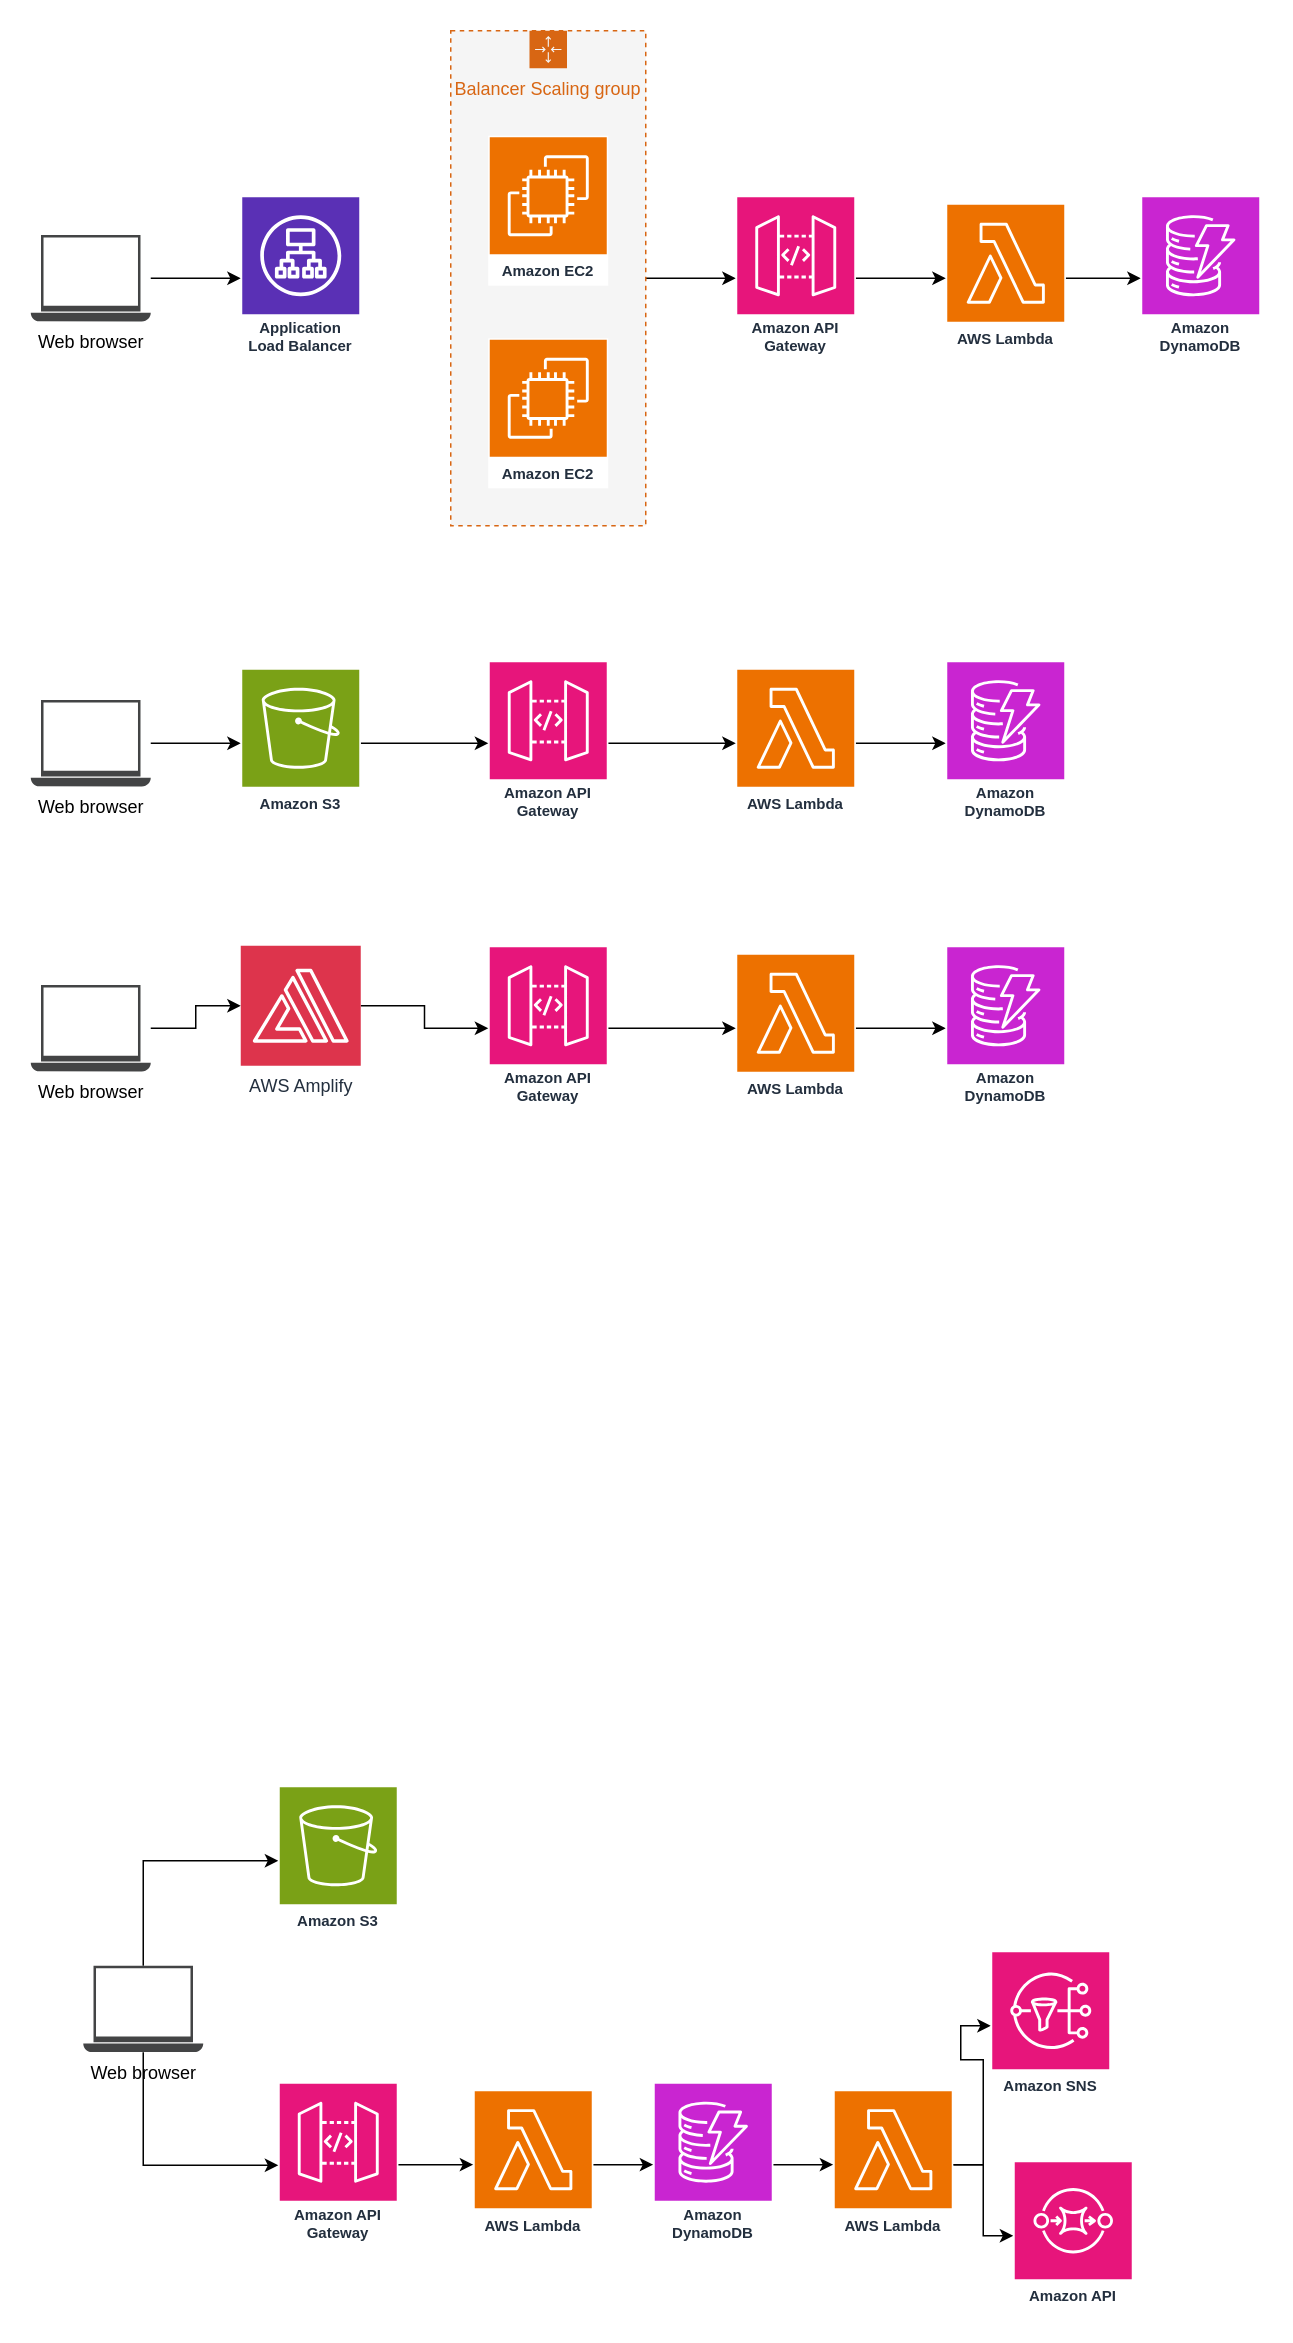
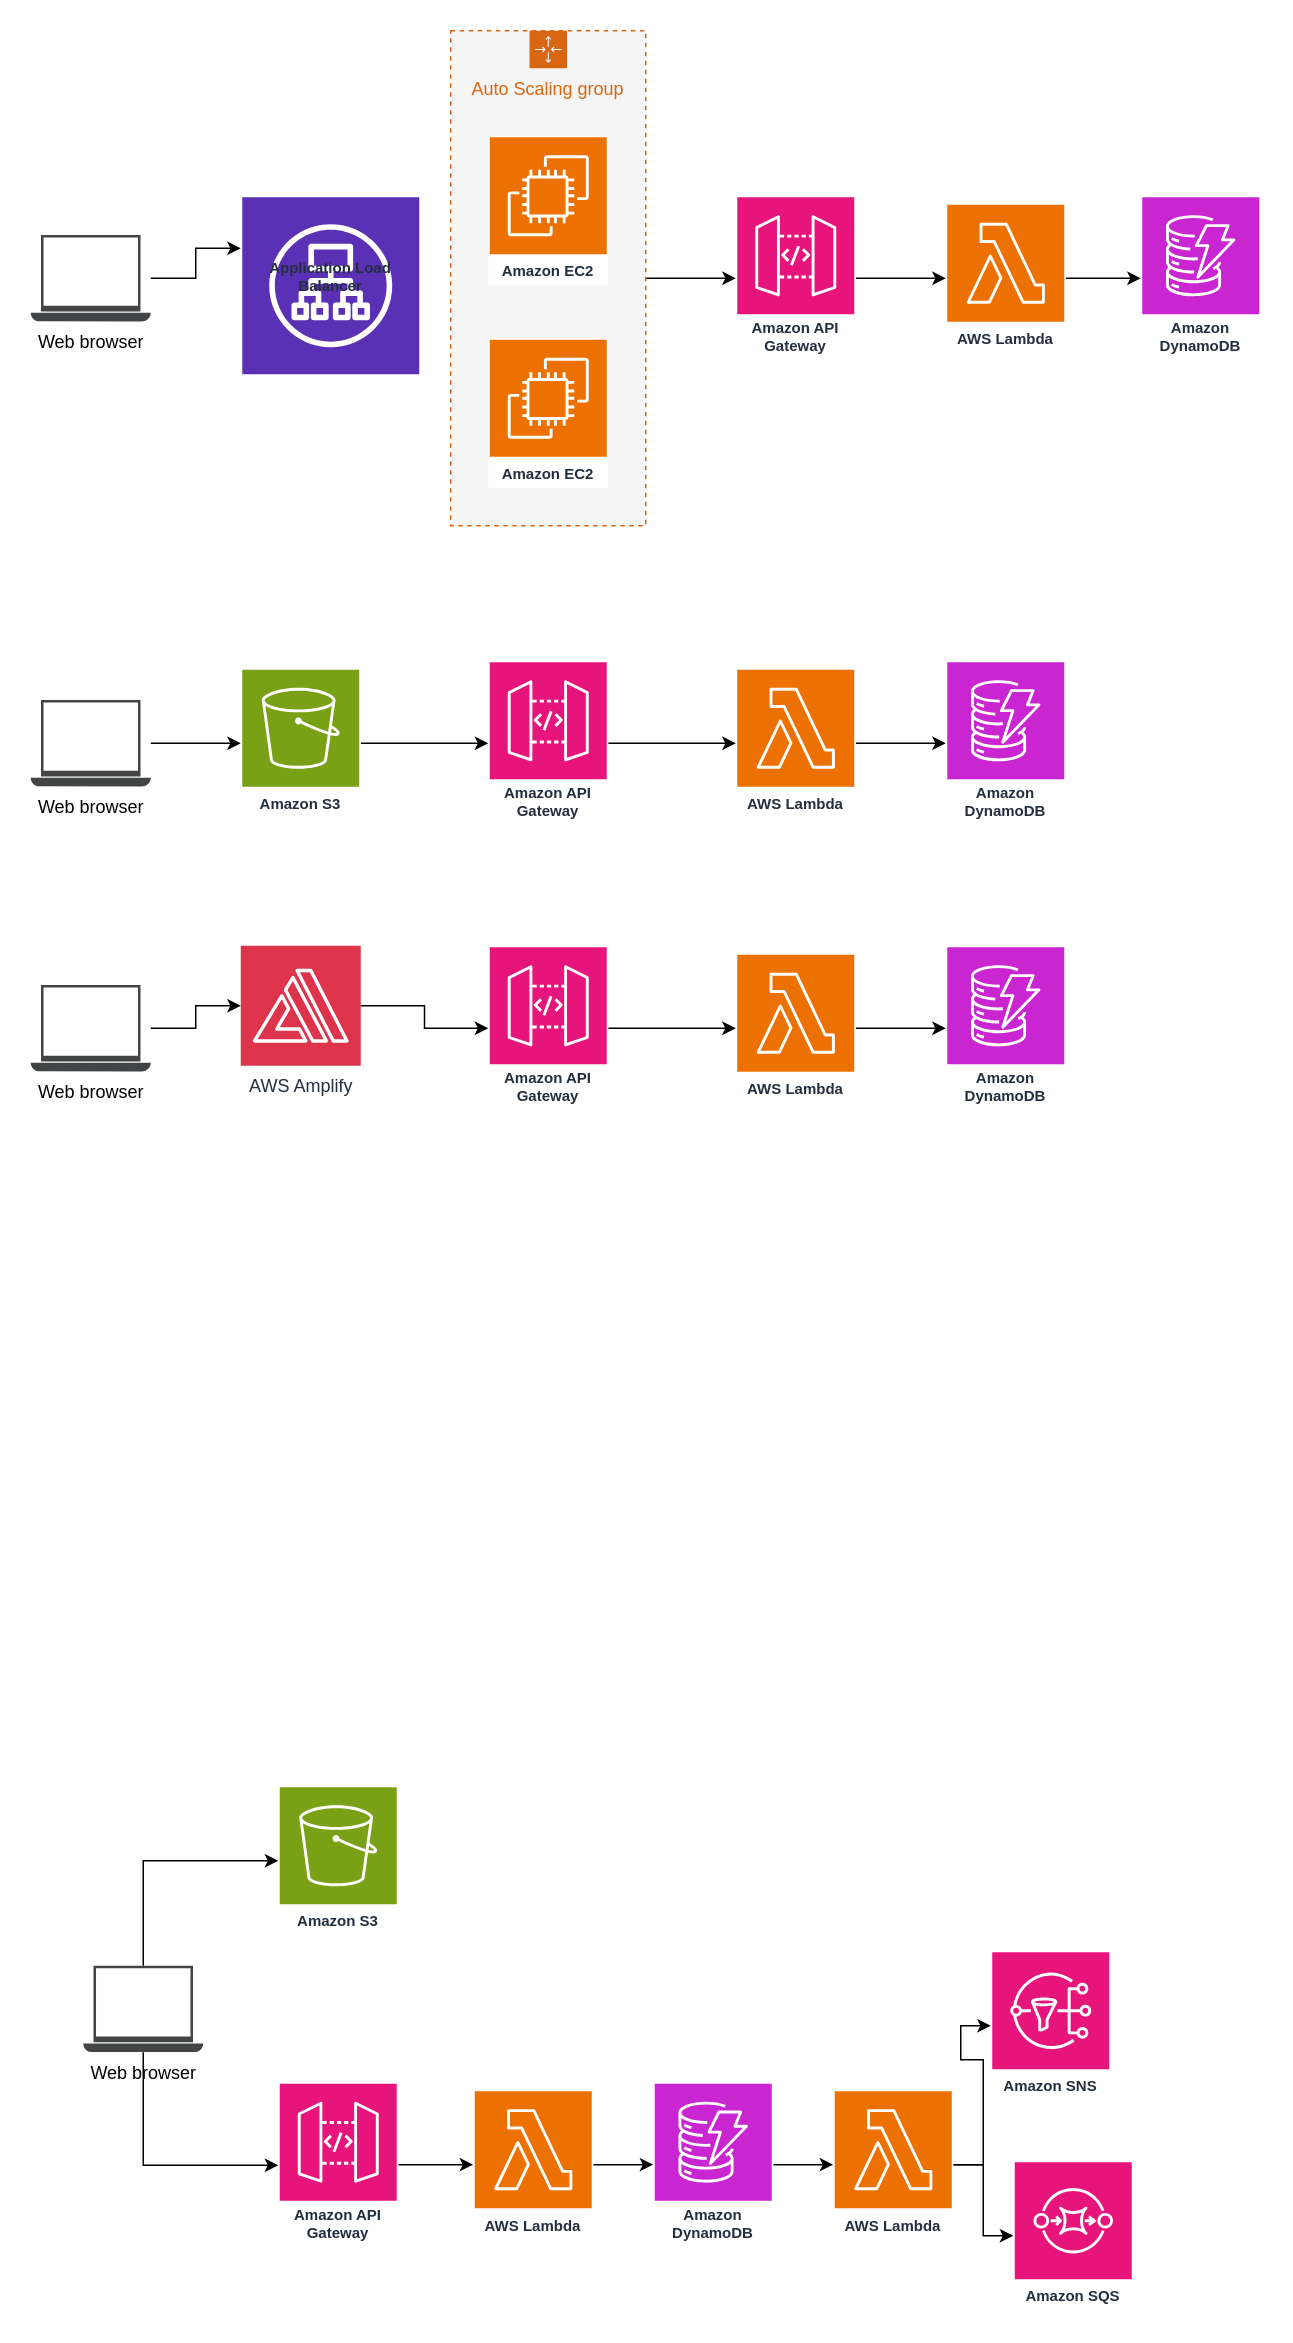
(548, 100) -> (548, 90)
(301, 278) -> (331, 248)
(1073, 2296) -> (1073, 2296)
